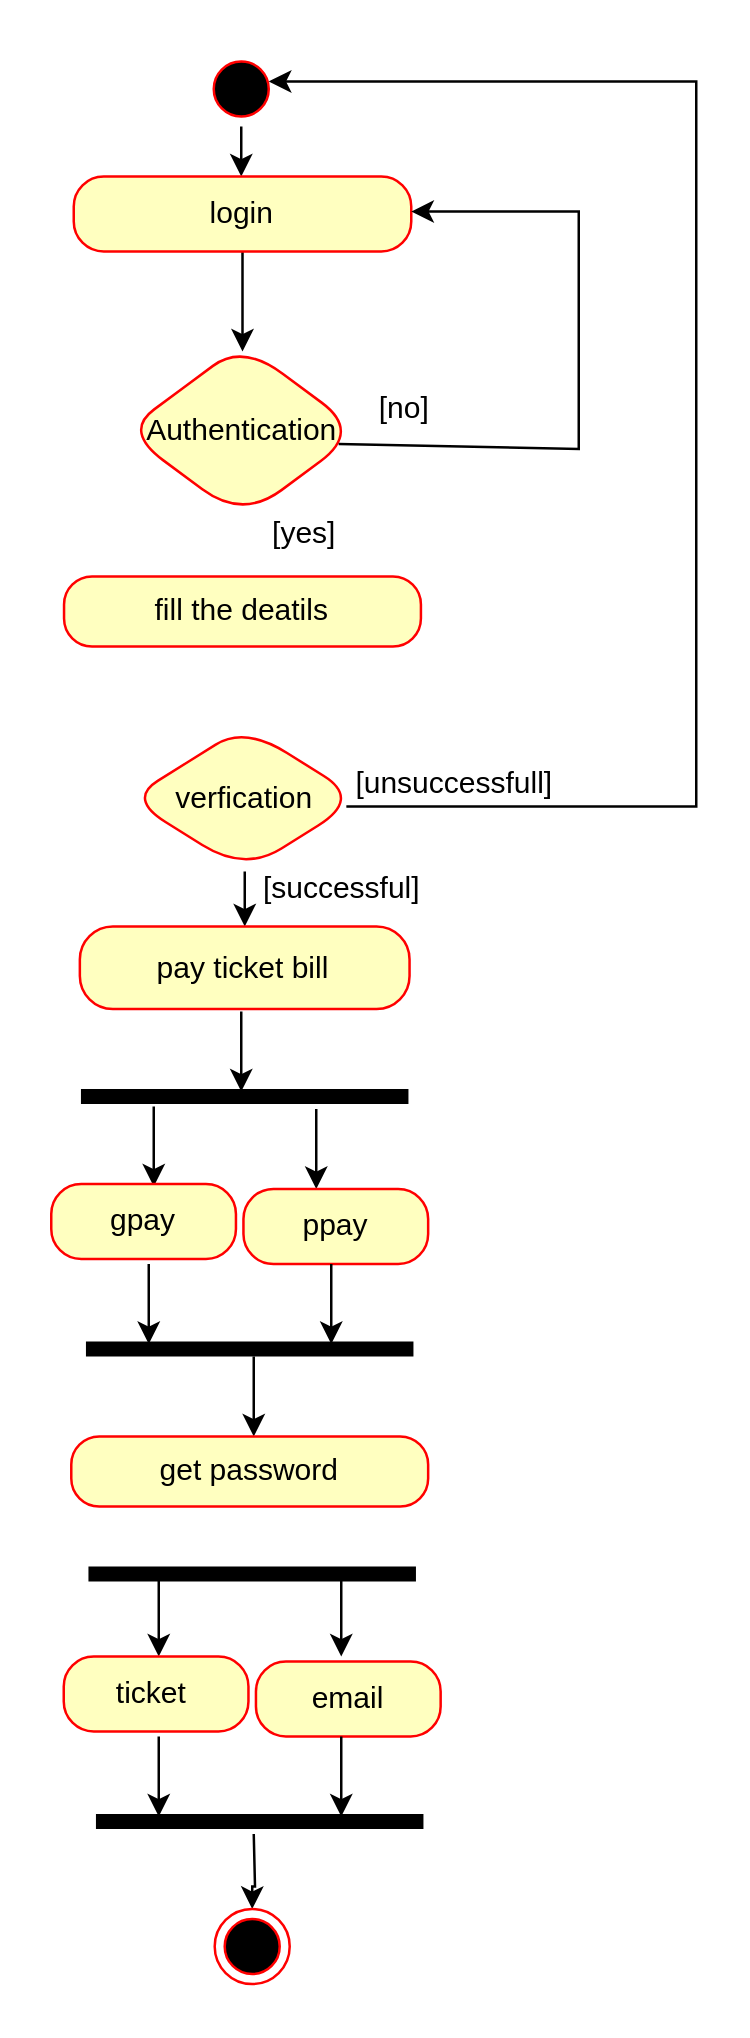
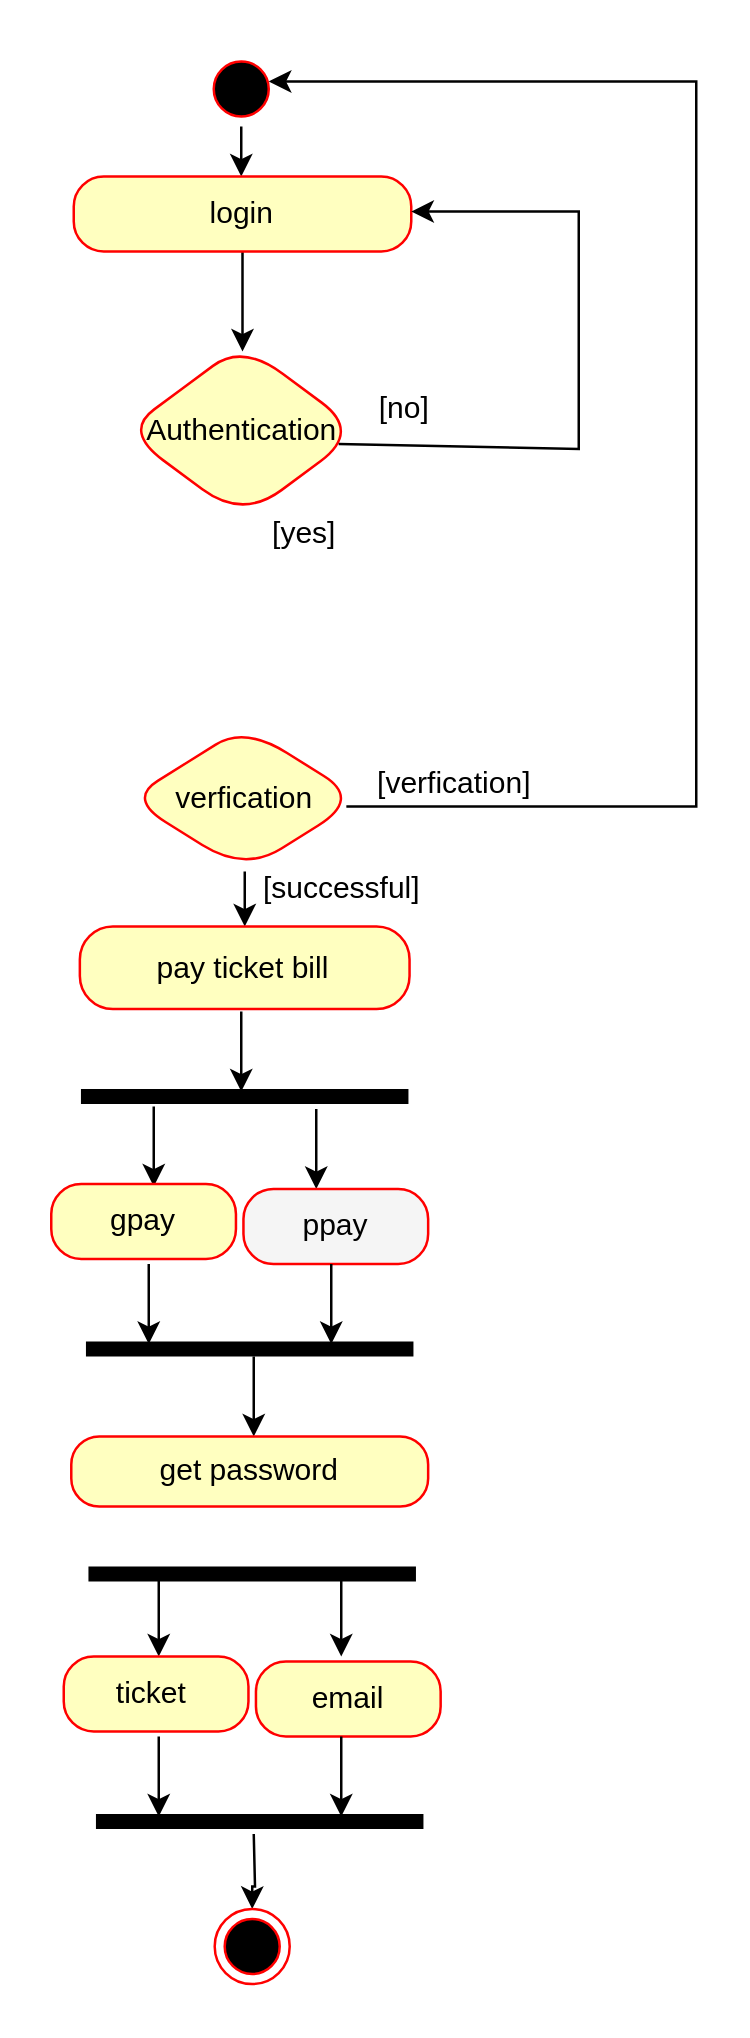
(242, 611) -> none
(455, 784) -> (455, 784)
(336, 1226) -> (336, 1226)
